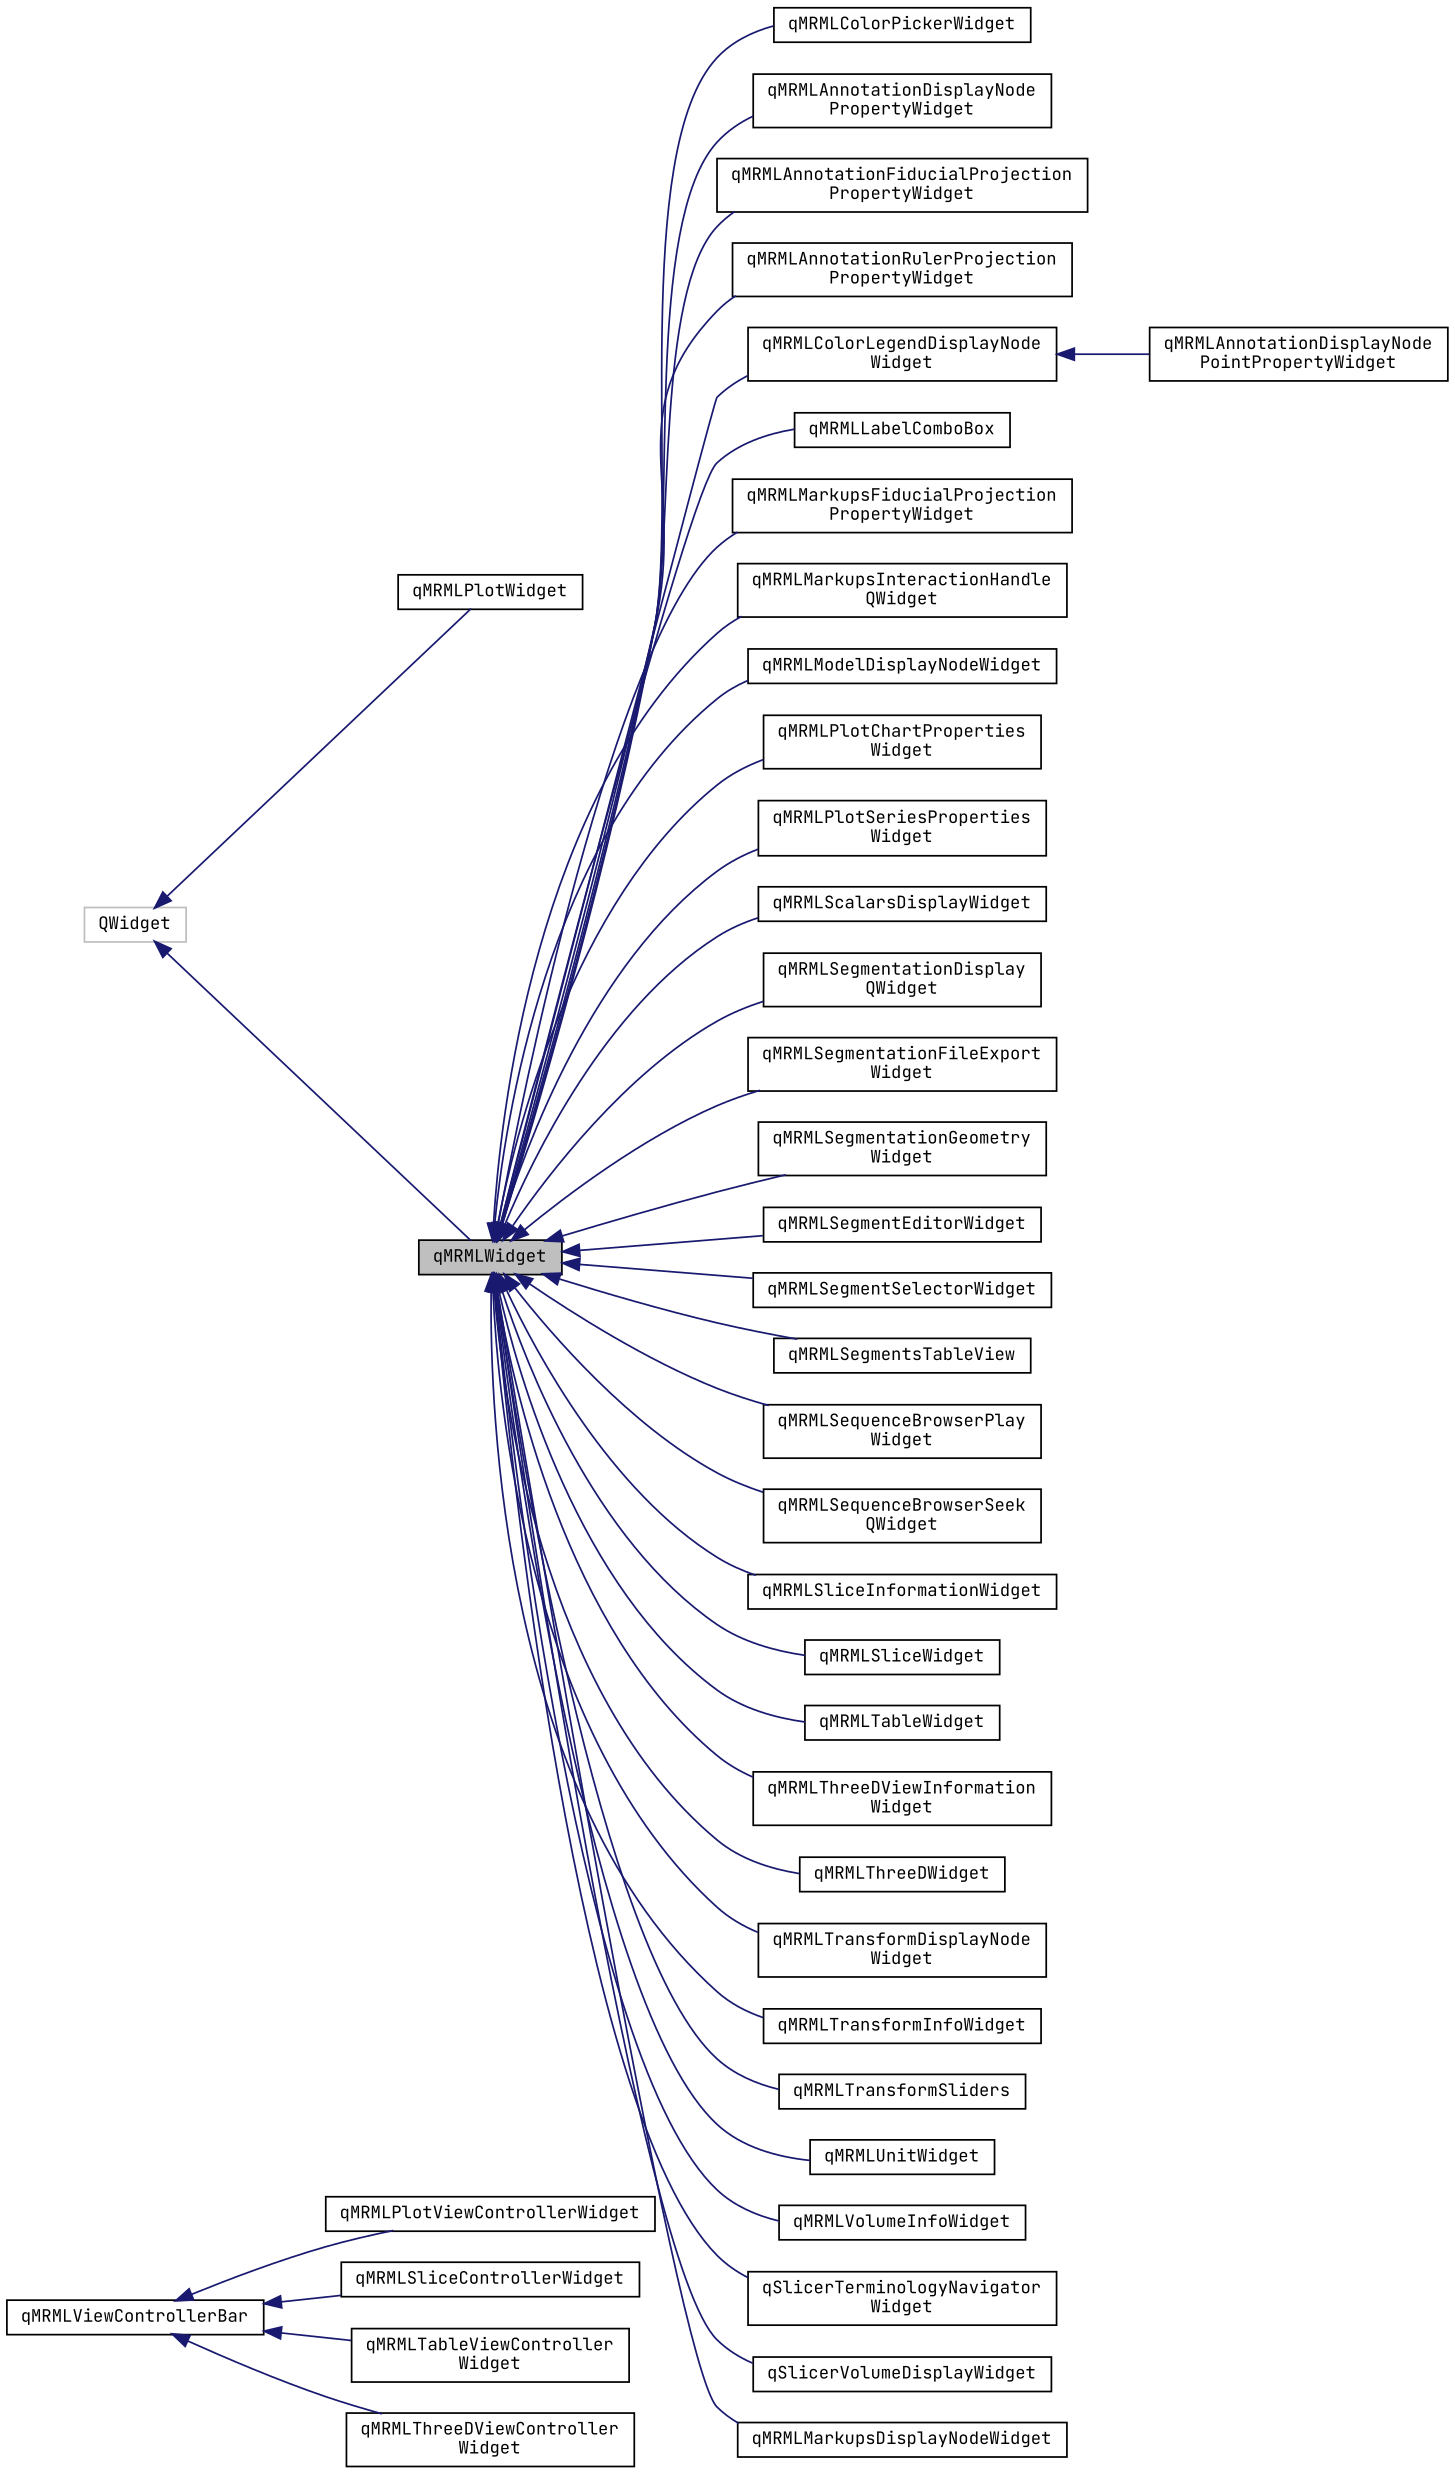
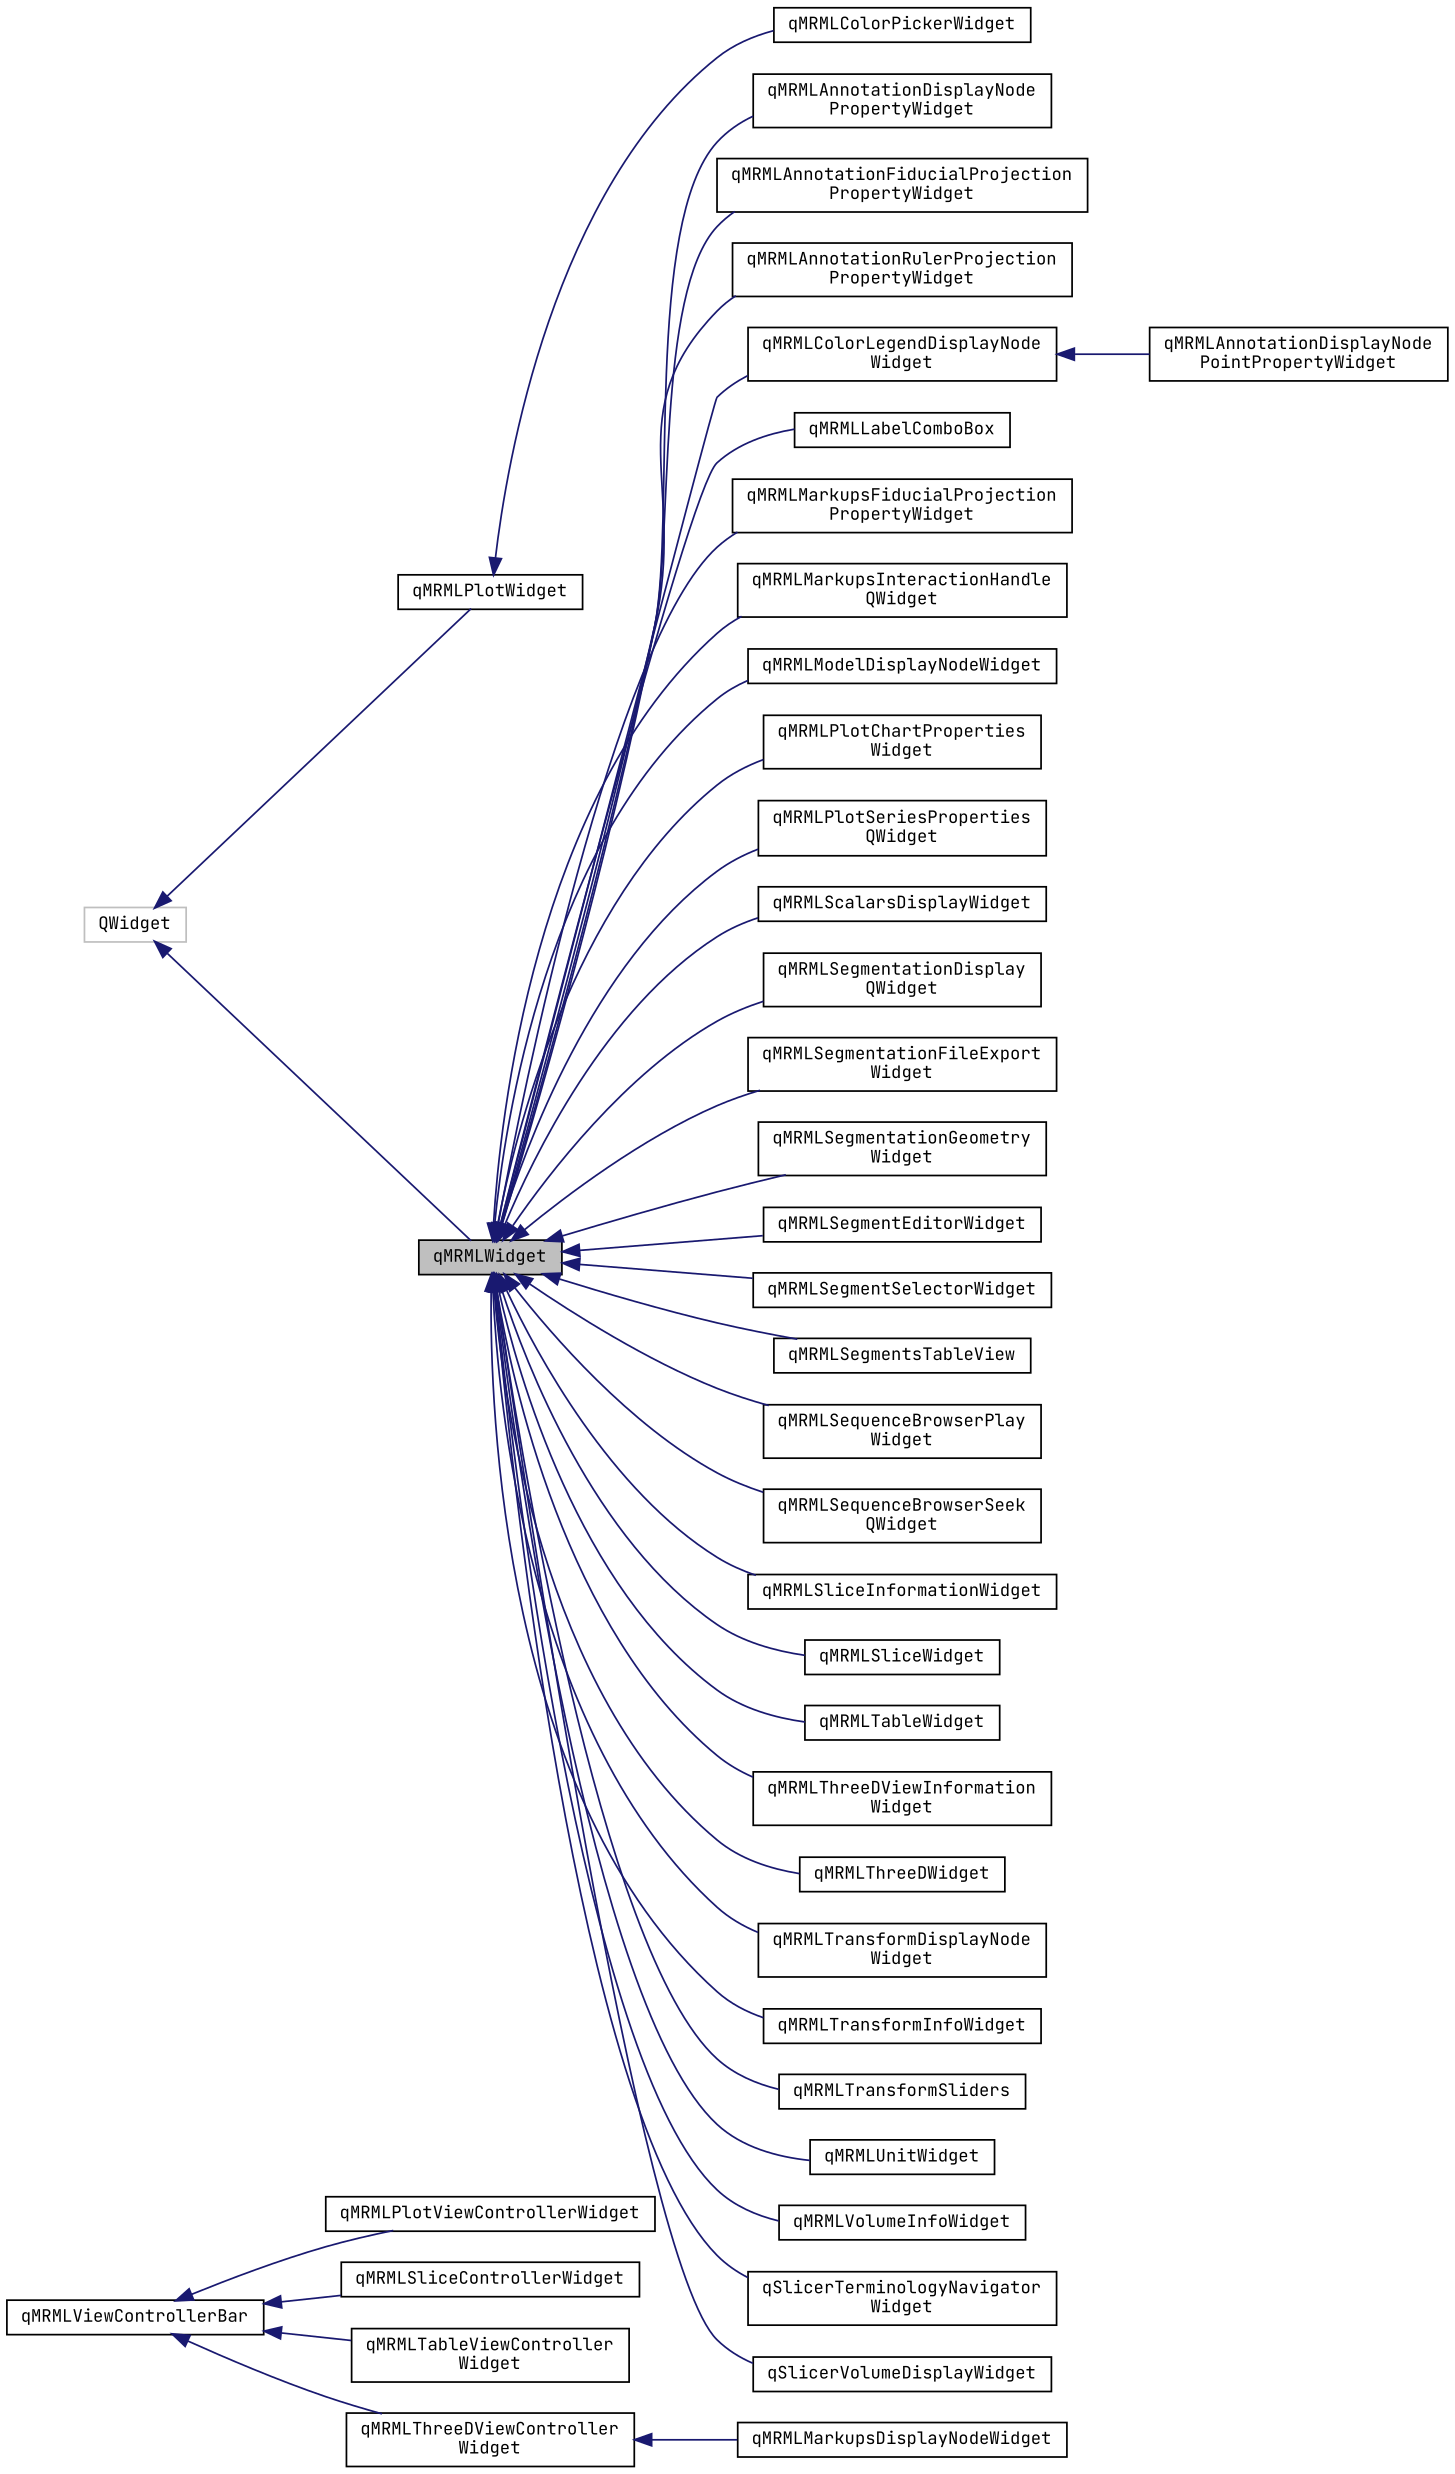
(656, 613) -> (574, 258)
(902, 828) -> (902, 828)
(596, 1865) -> (694, 2440)
